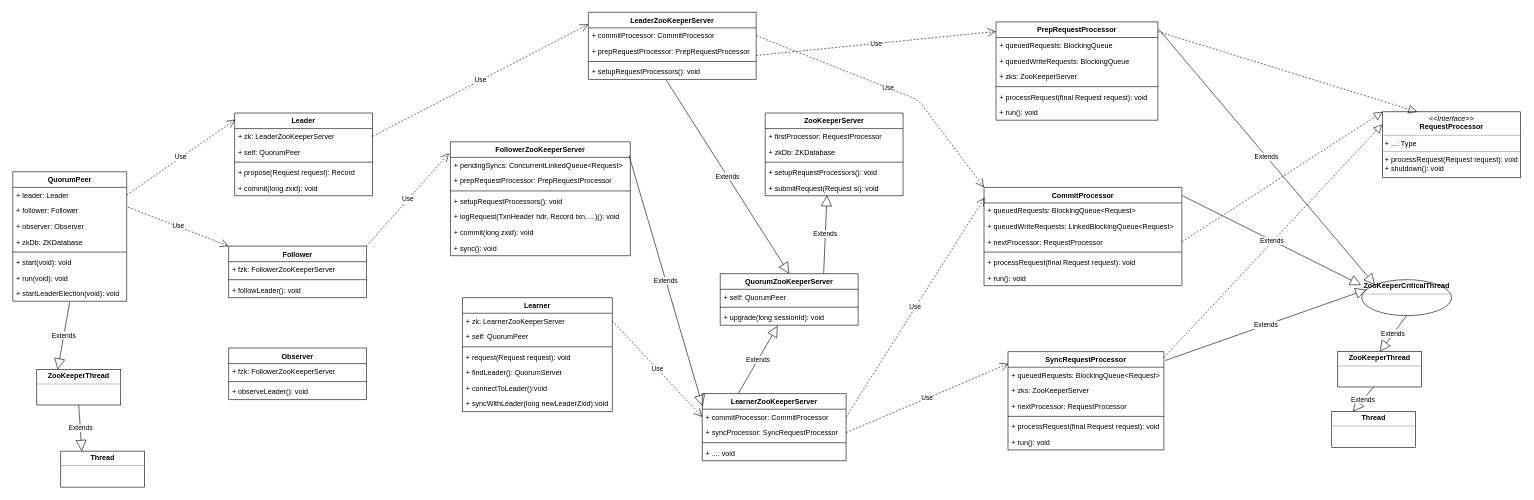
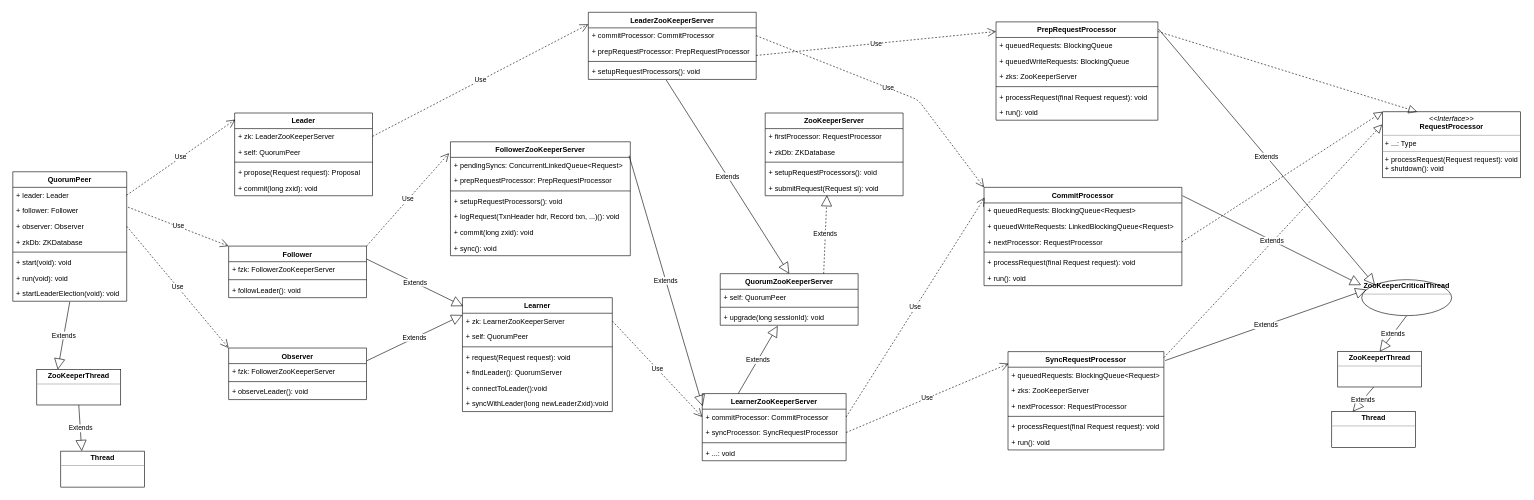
(304, 173) -> (307, 173)
(825, 240) -> (825, 240)
none -> (410, 280)
none -> (177, 287)
none -> (409, 341)
